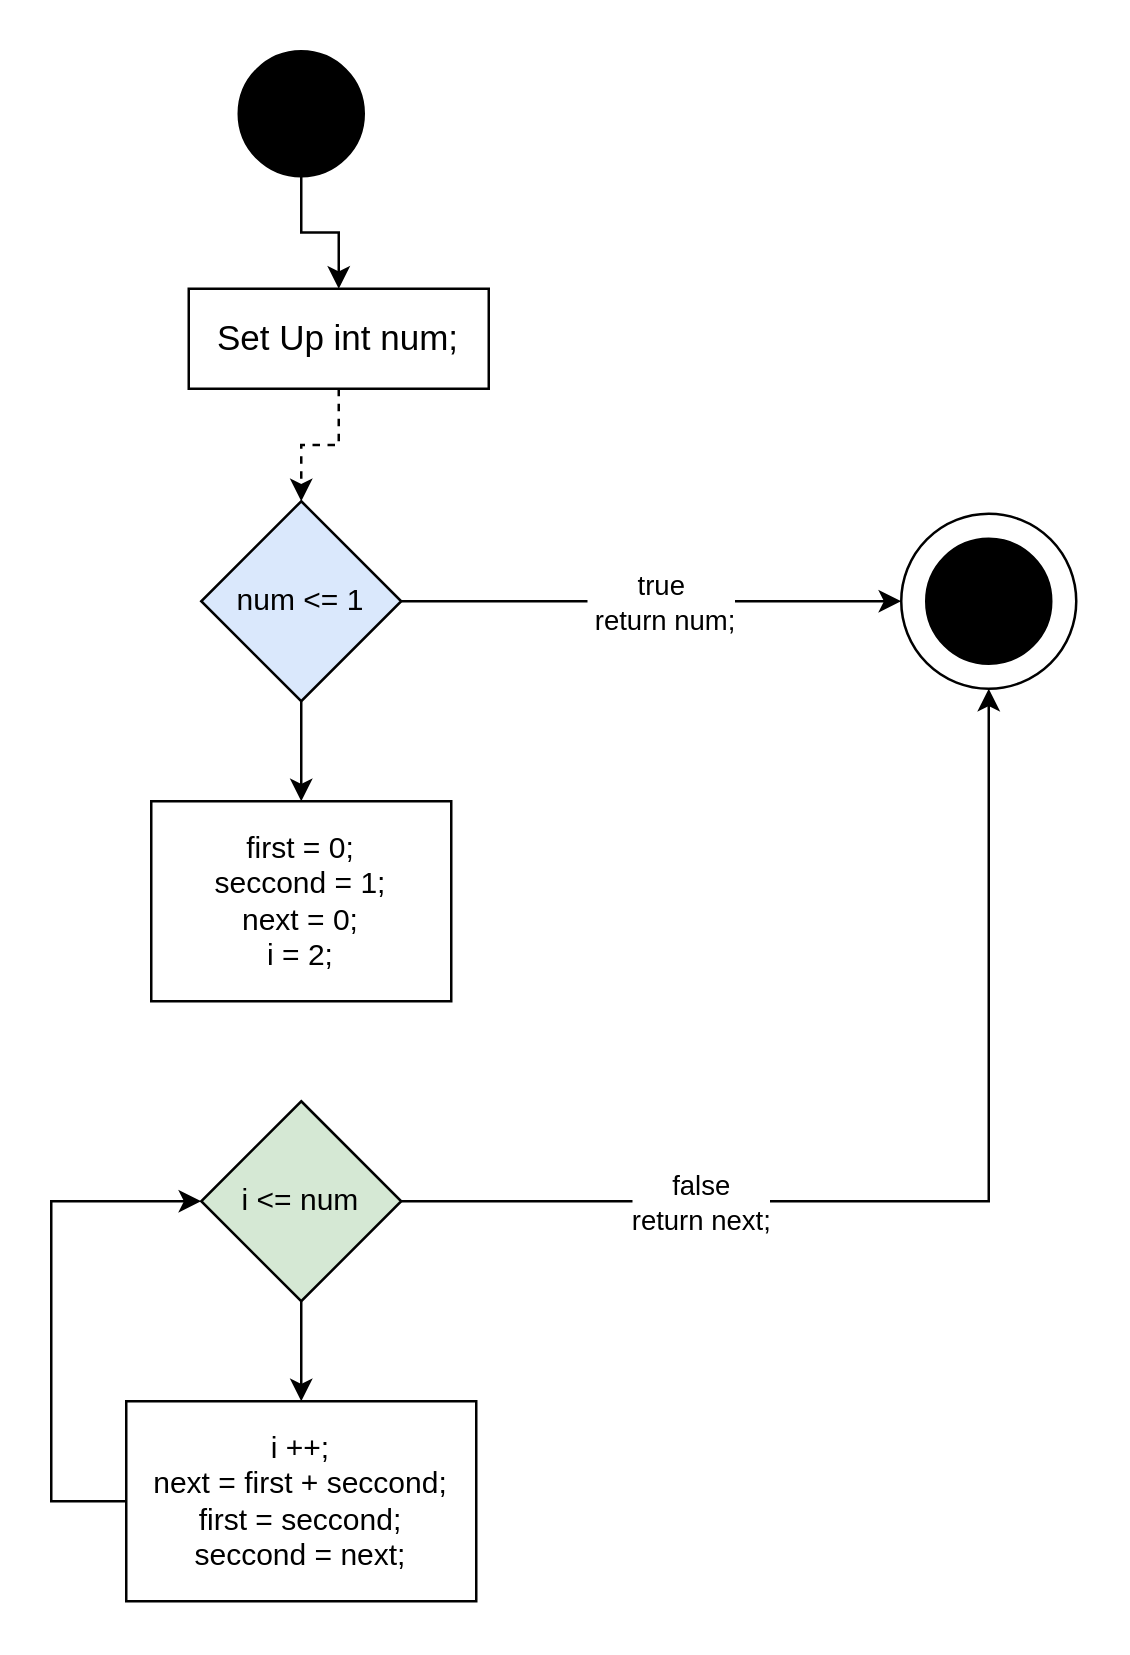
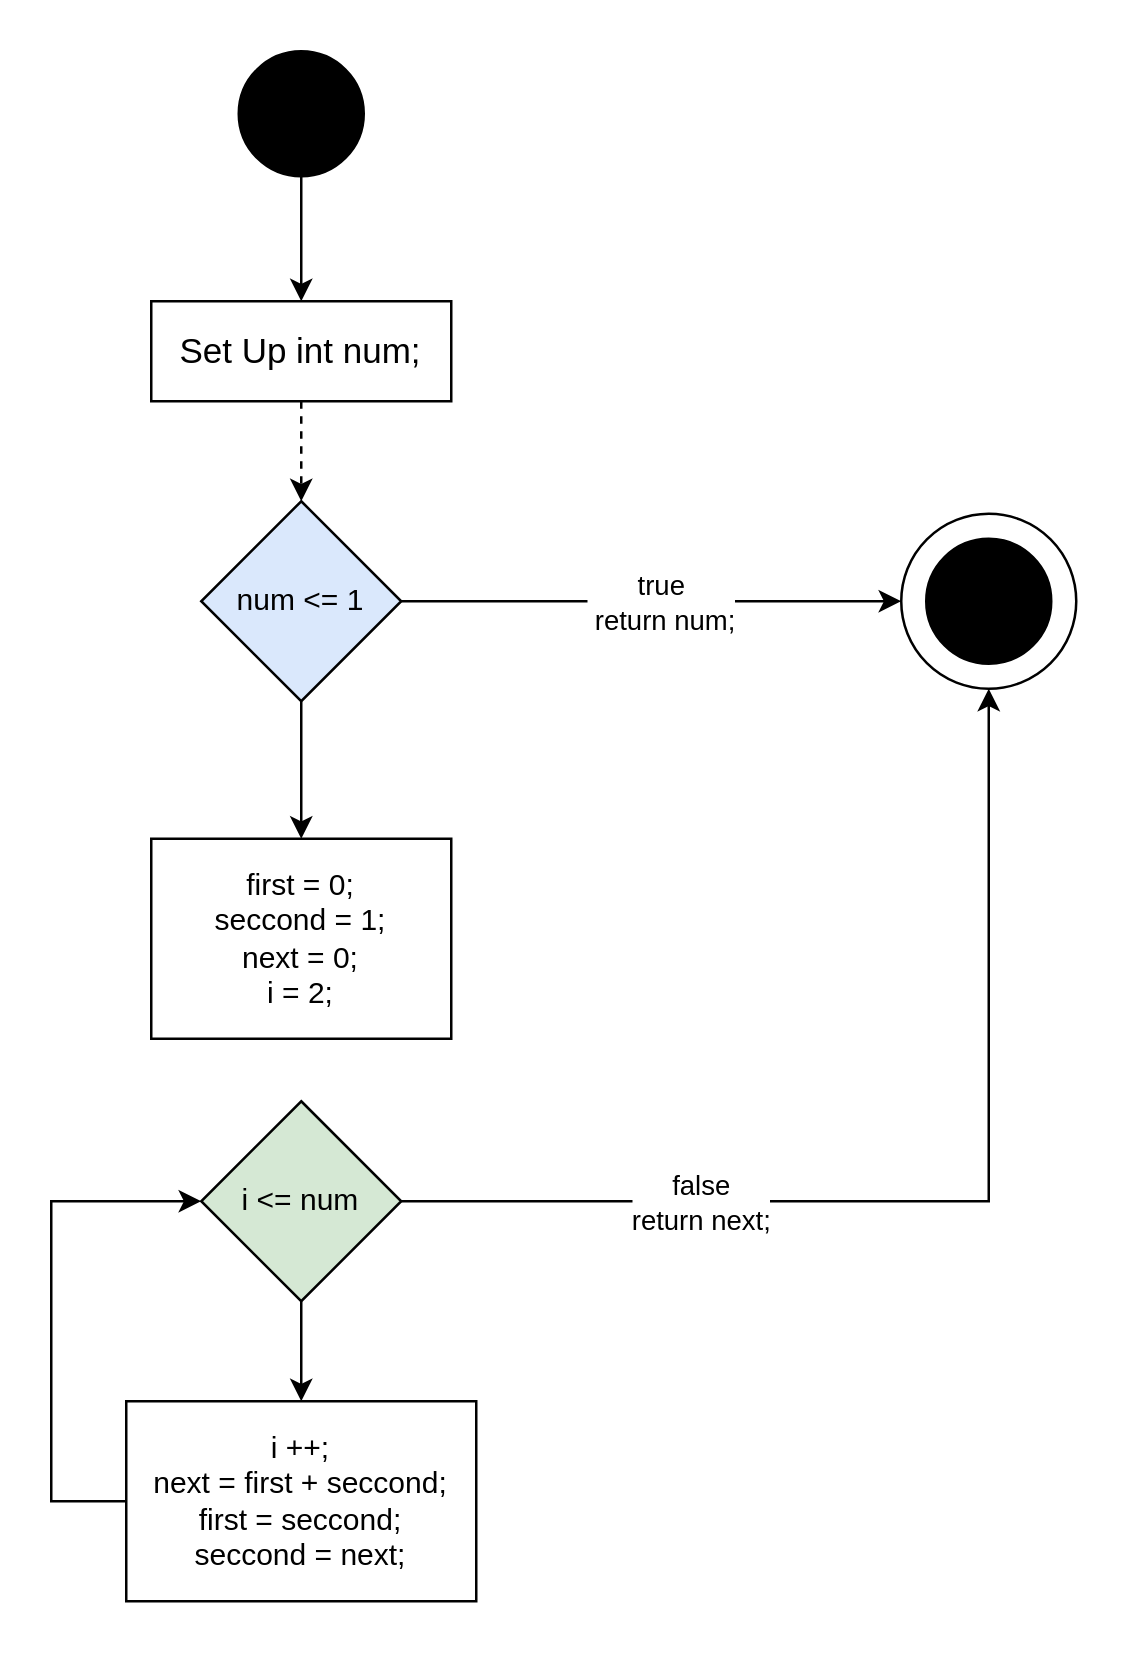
(339, 339) -> (301, 351)
(301, 901) -> (301, 939)
